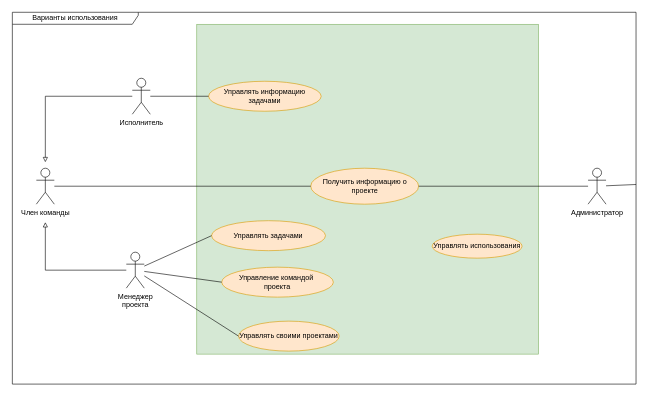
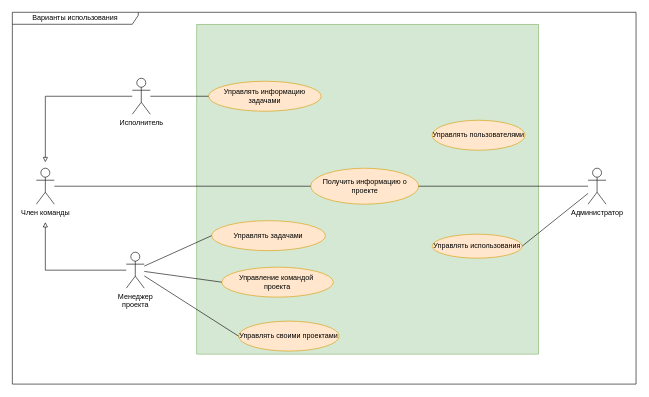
none -> (479, 135)
(620, 185) -> (555, 220)
